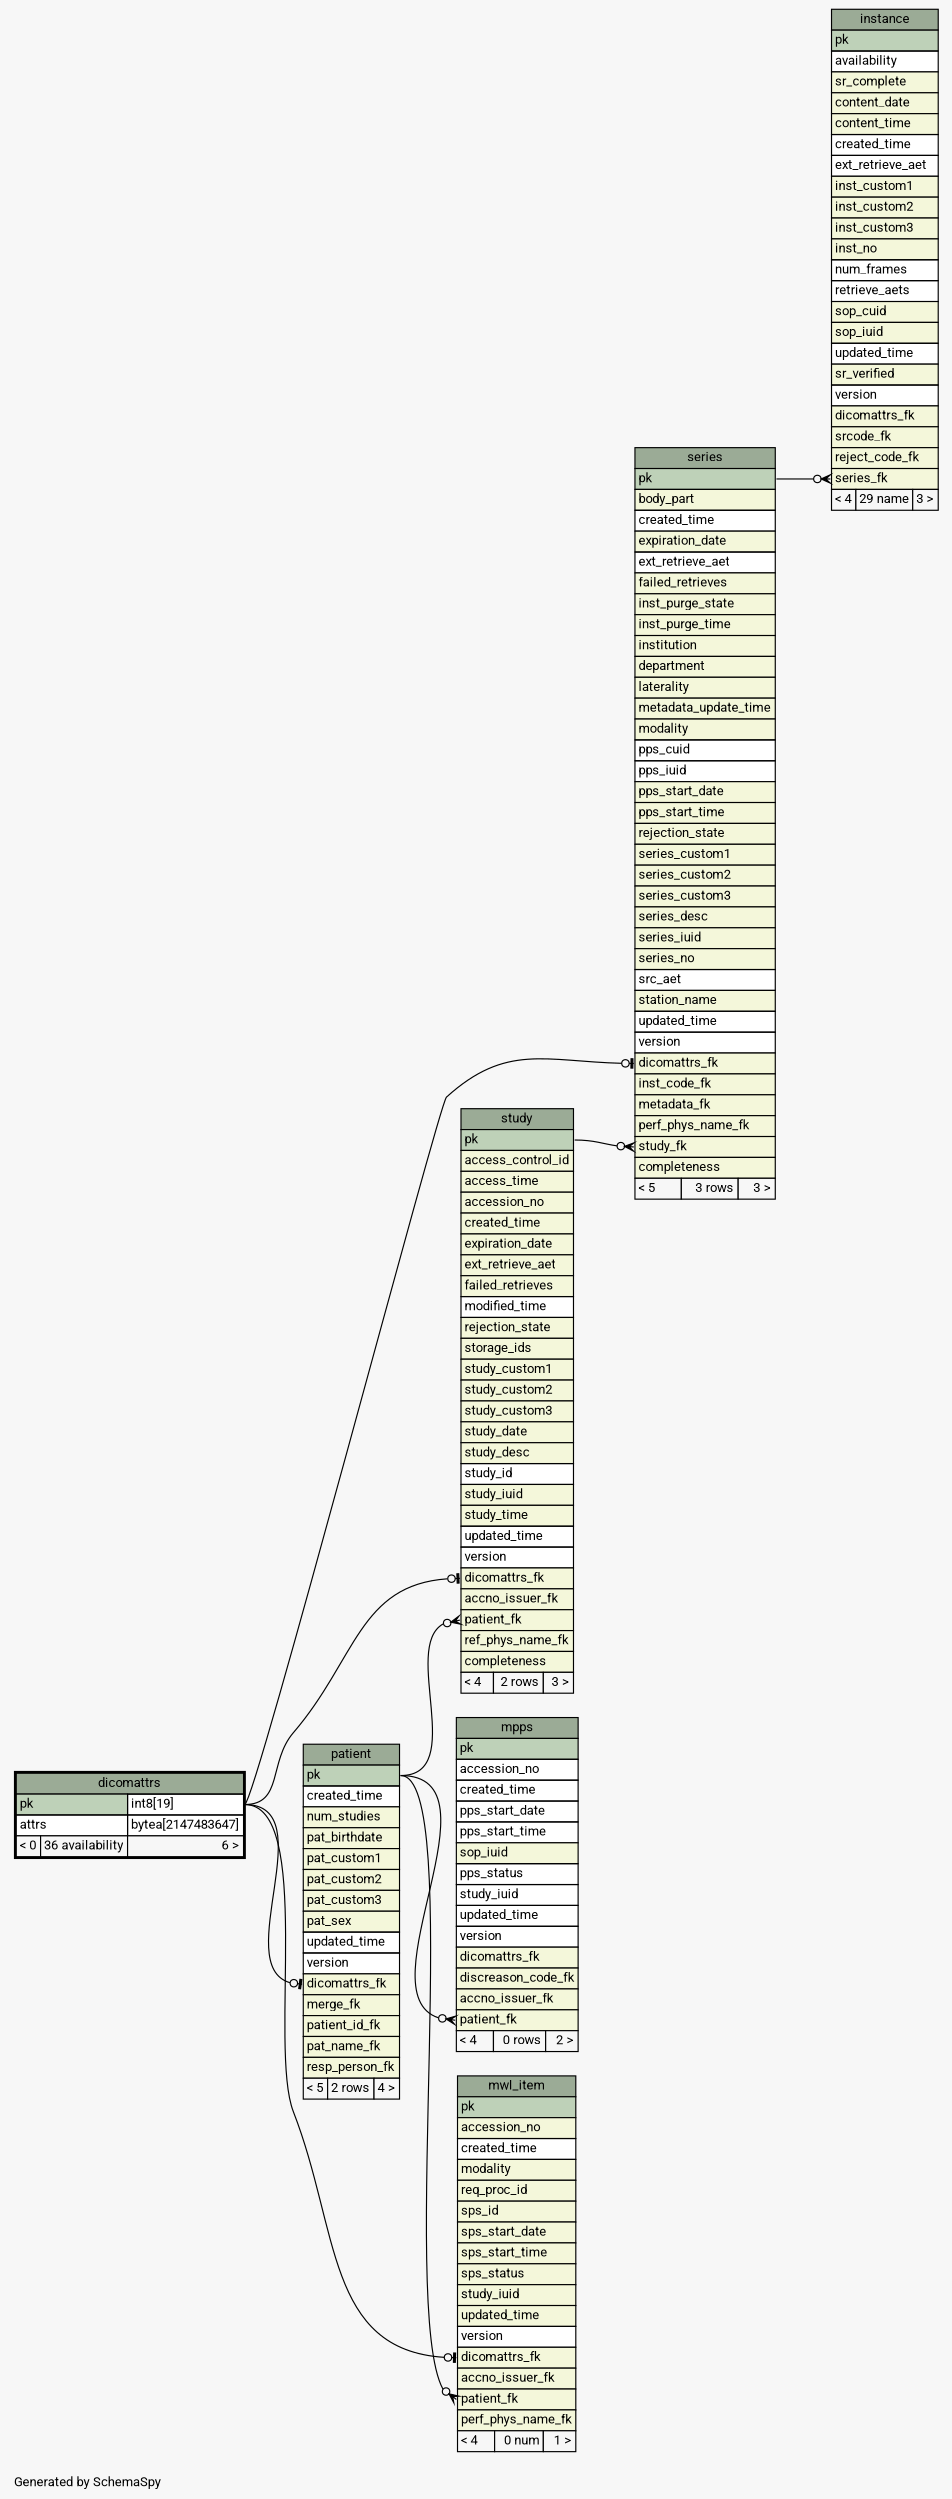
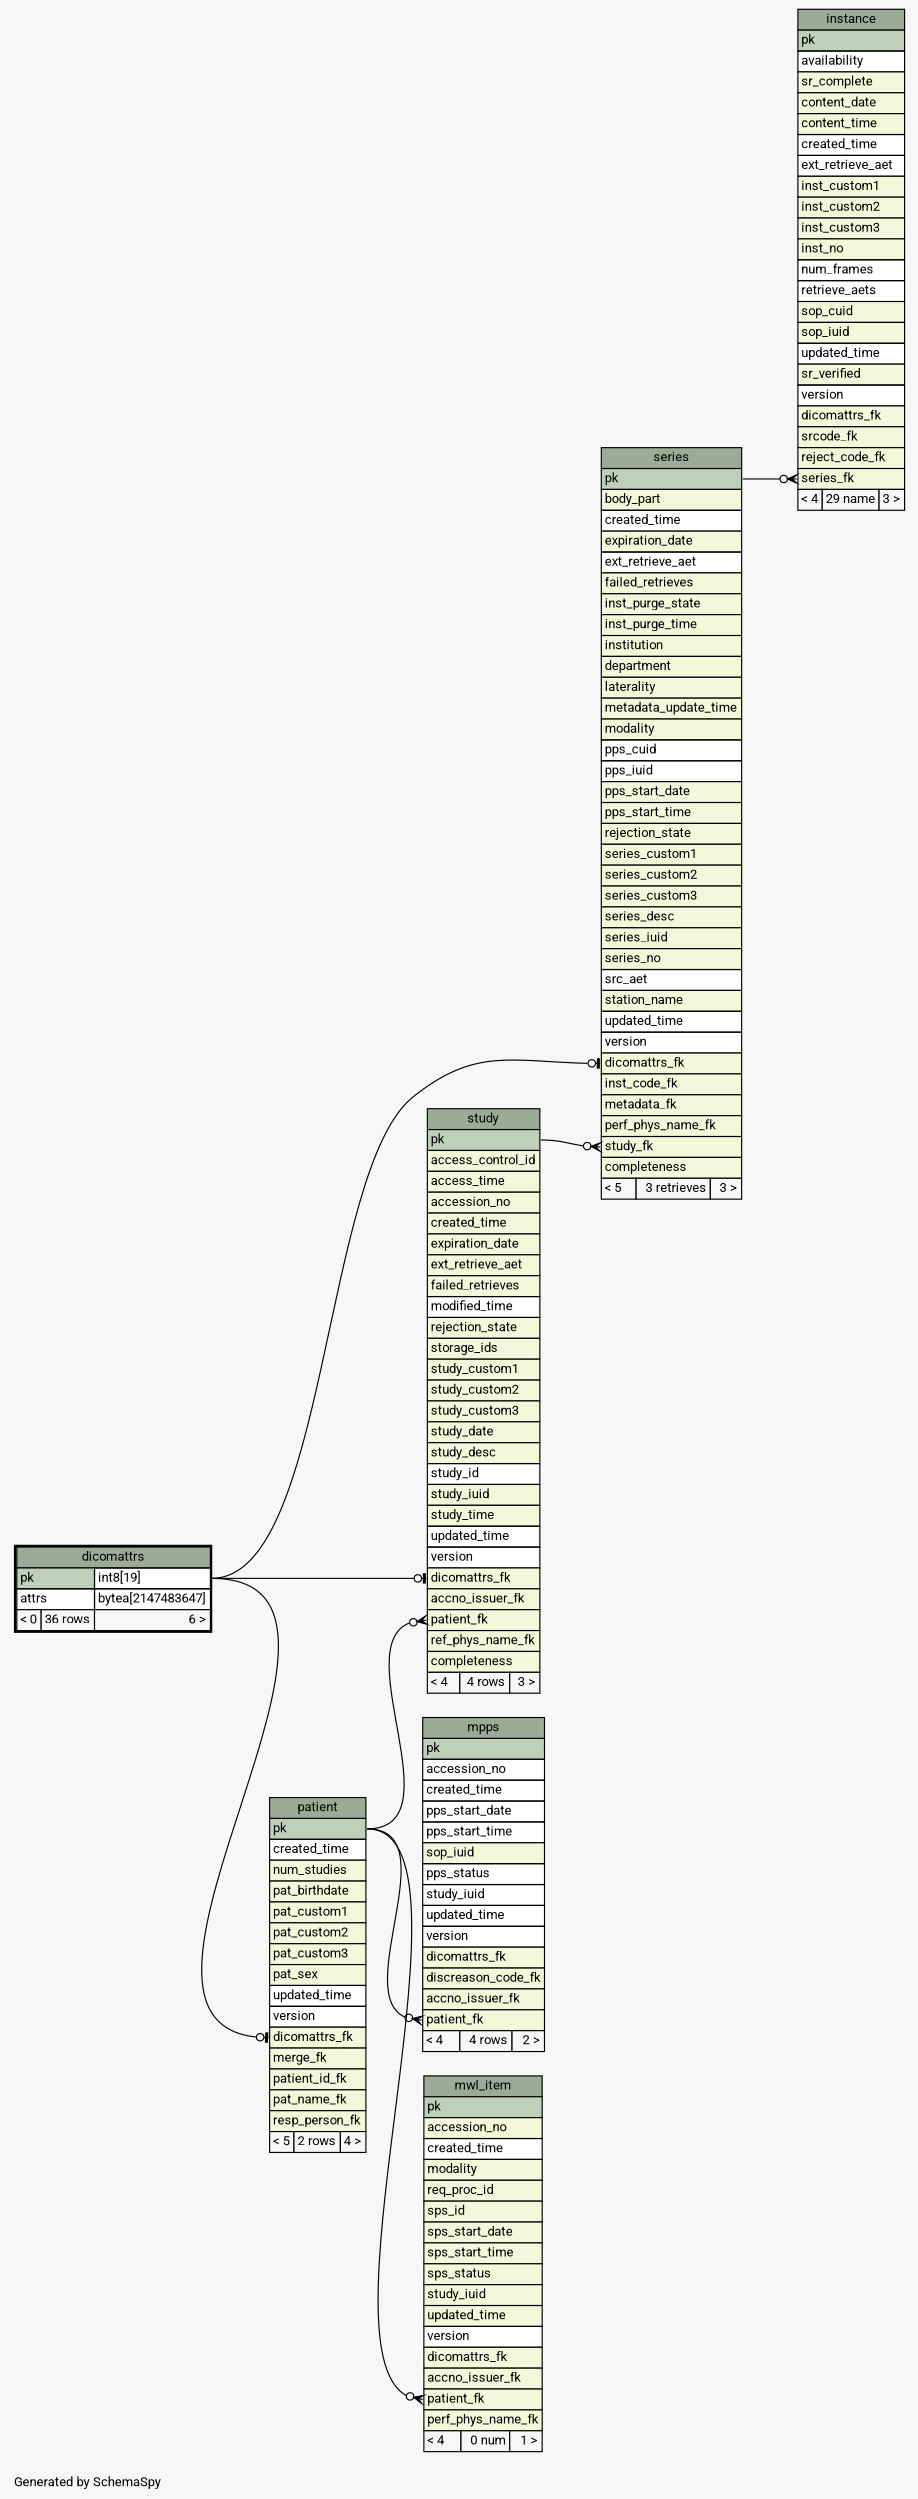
(715, 1188) -> (676, 1188)
(520, 1682) -> (487, 1682)
(84, 1846) -> (68, 1620)
(522, 2041) -> (489, 2041)
(292, 2105) -> none
